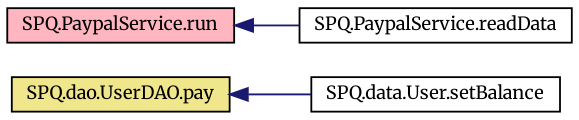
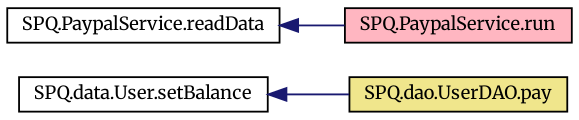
(276, 25) -> (321, 25)
(280, 94) -> (318, 94)
